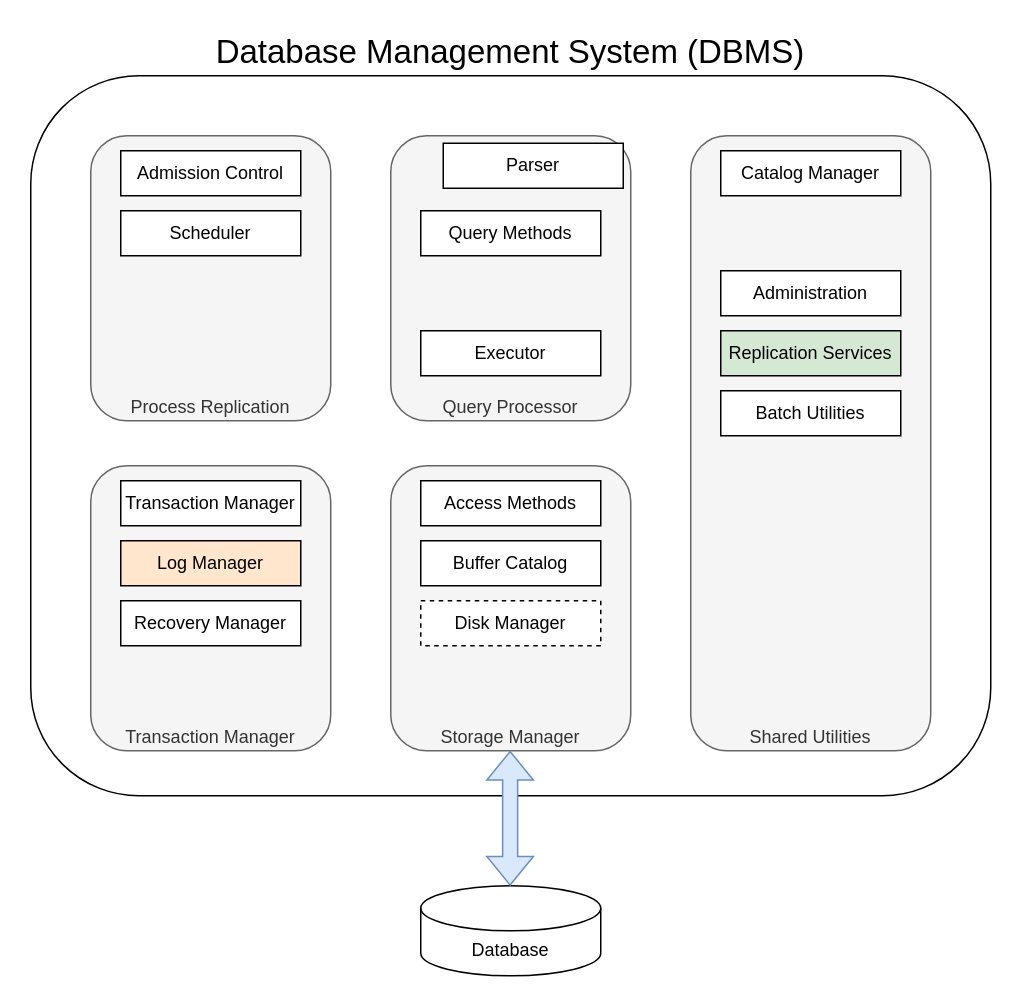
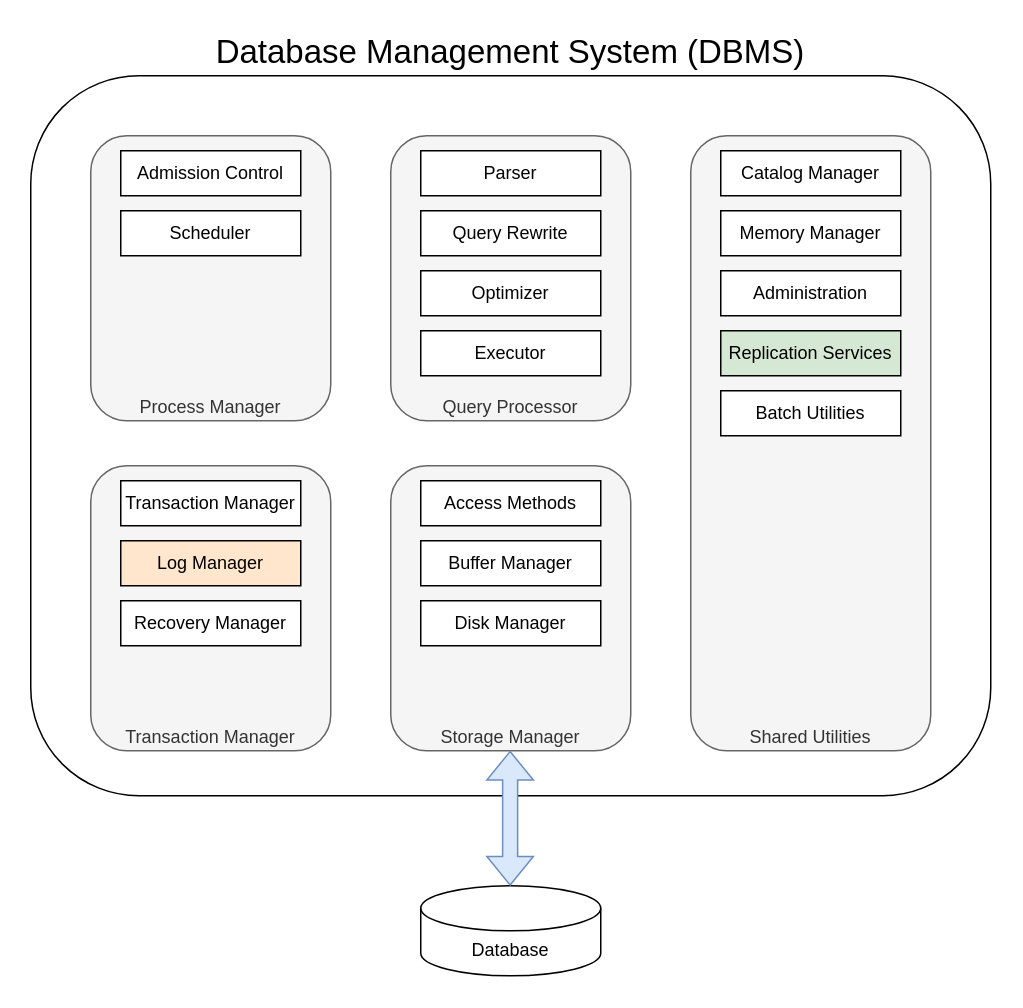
(533, 166) -> (511, 173)
(511, 233) -> (511, 233)
none -> (811, 233)
none -> (511, 293)
(211, 405) -> (211, 405)
(511, 563) -> (511, 563)
(511, 623) -> (511, 623)
